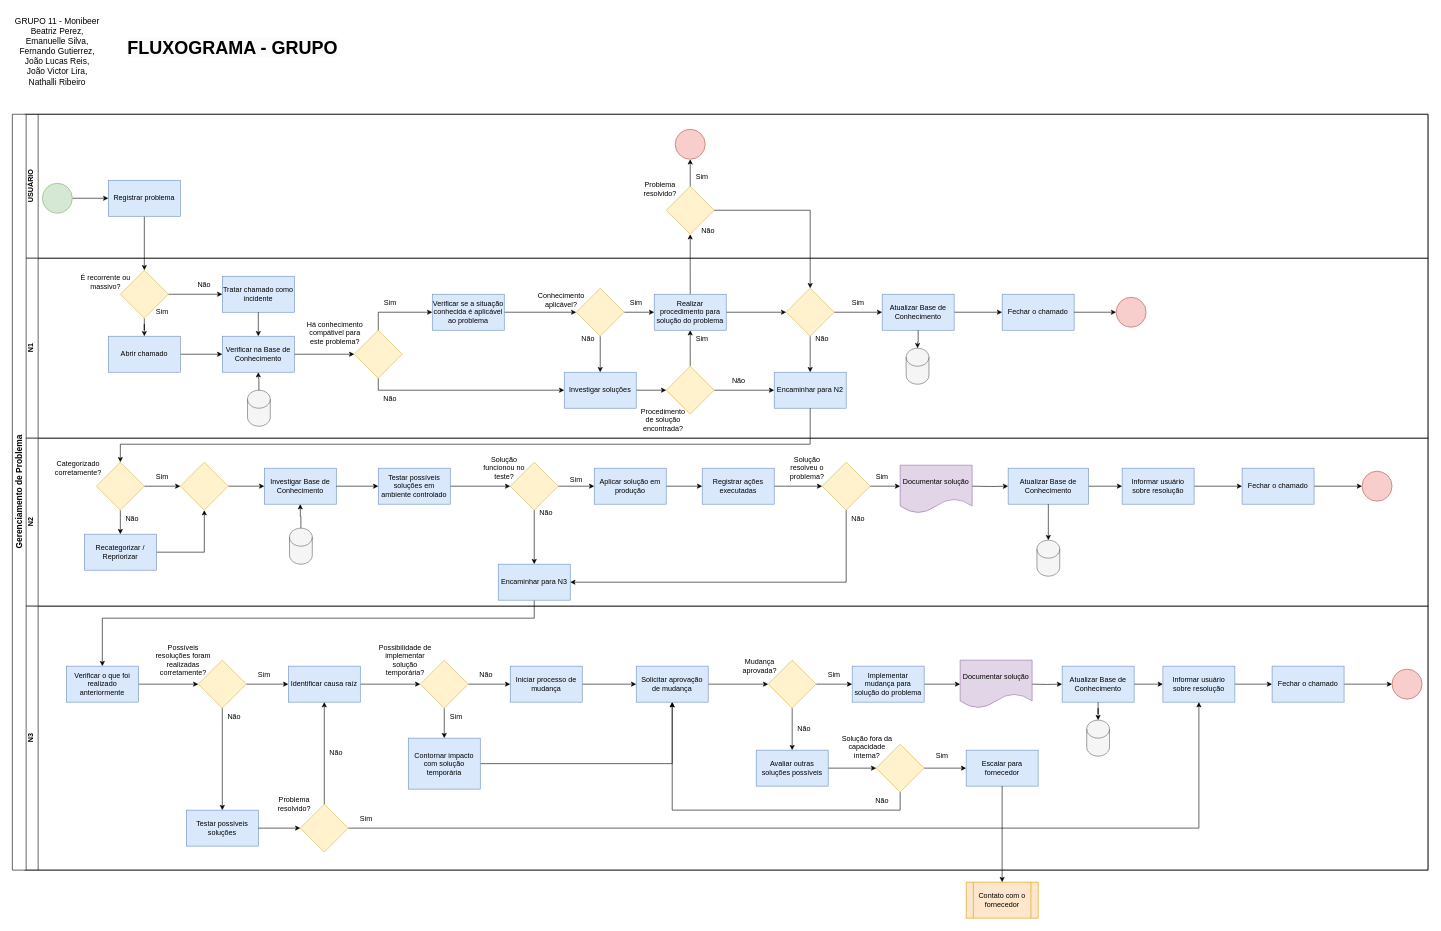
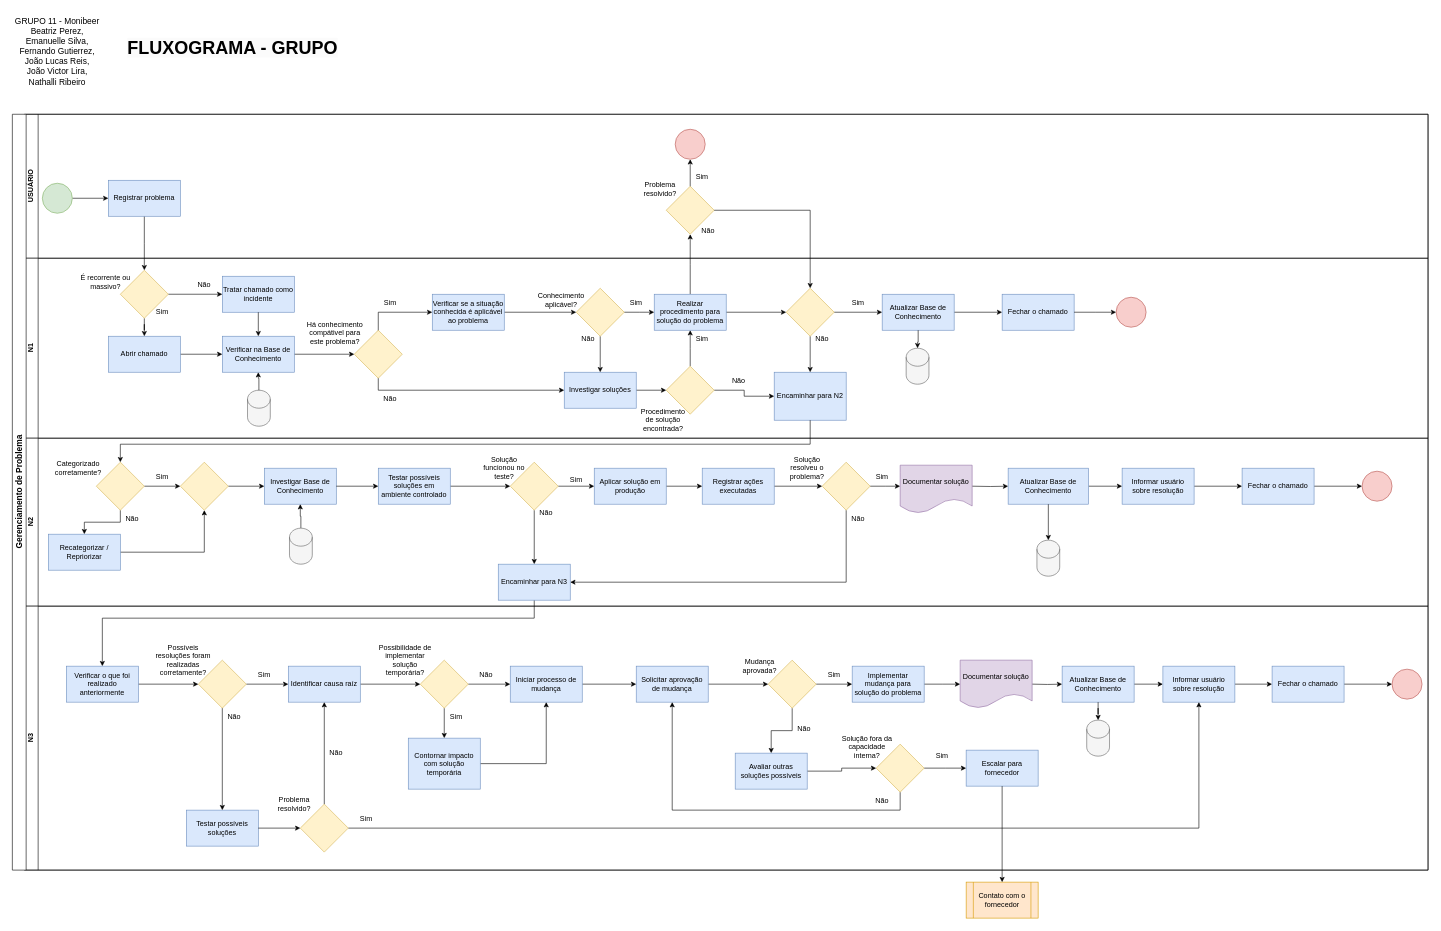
(810, 390) -> (810, 396)
(120, 552) -> (84, 552)
(607, 764) -> (546, 763)
(792, 768) -> (771, 771)
